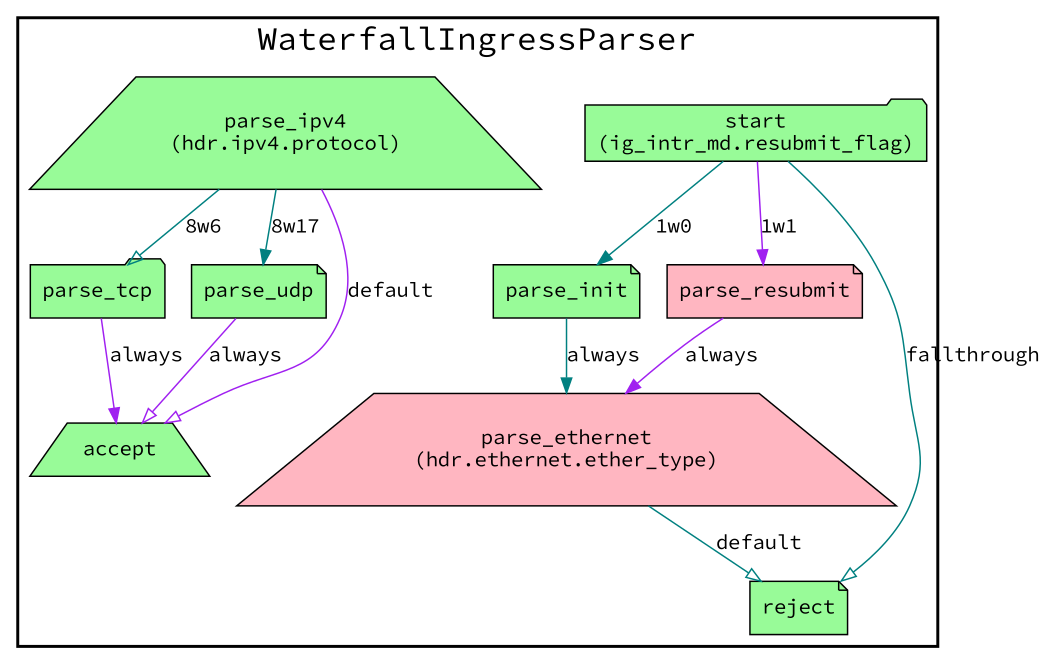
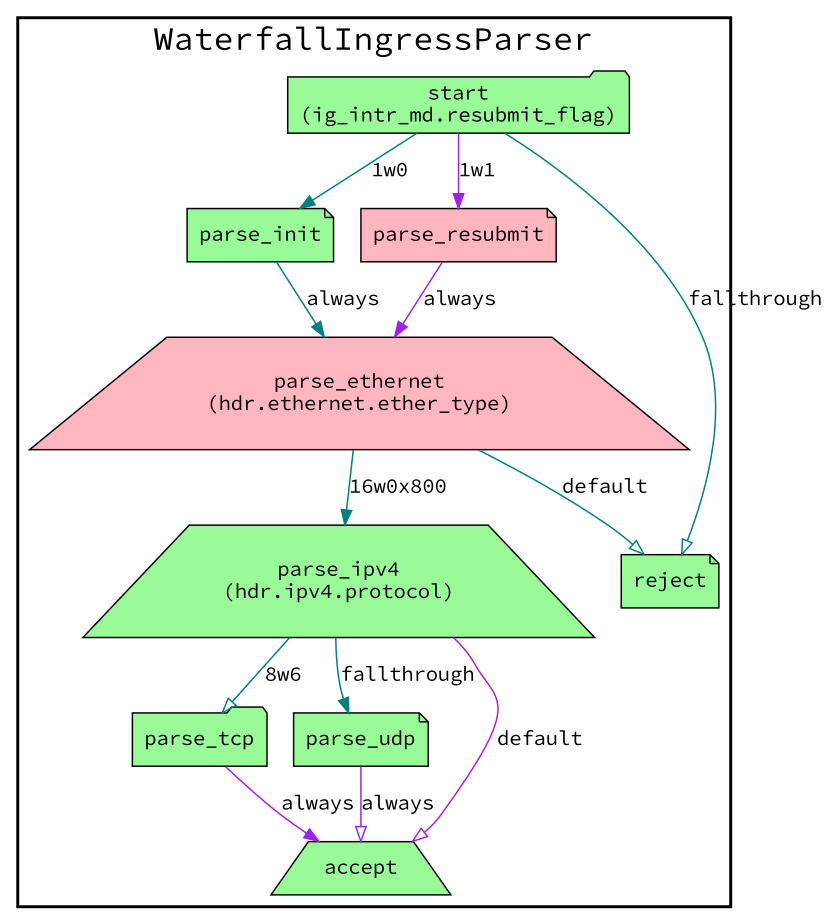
(296, 227) -> (408, 675)
none -> (350, 480)
